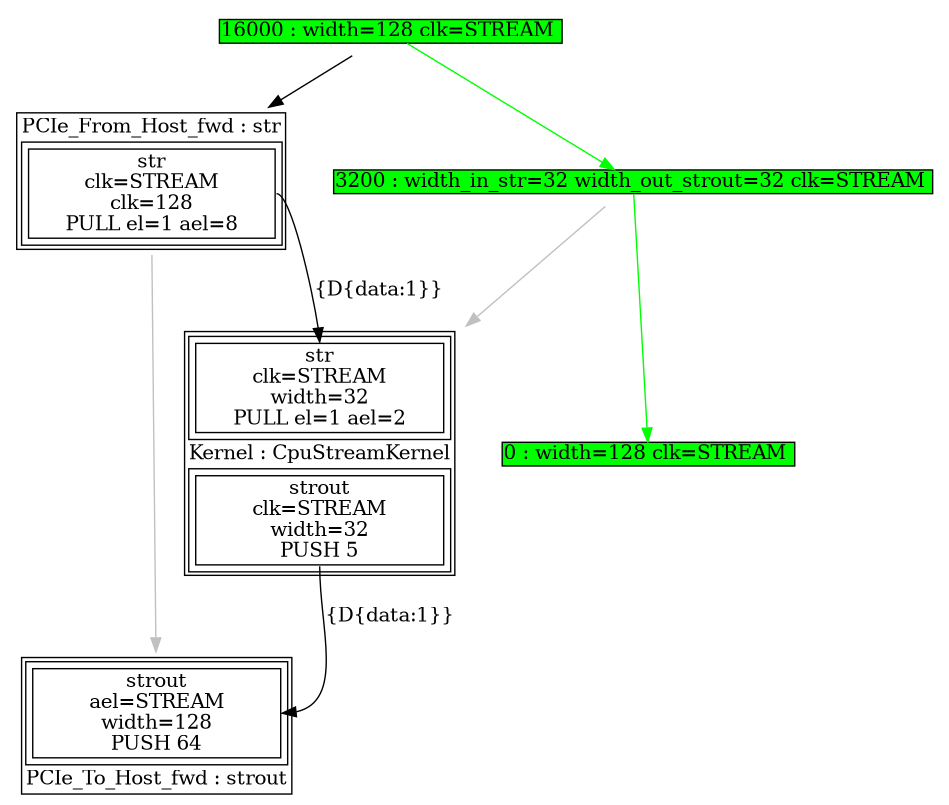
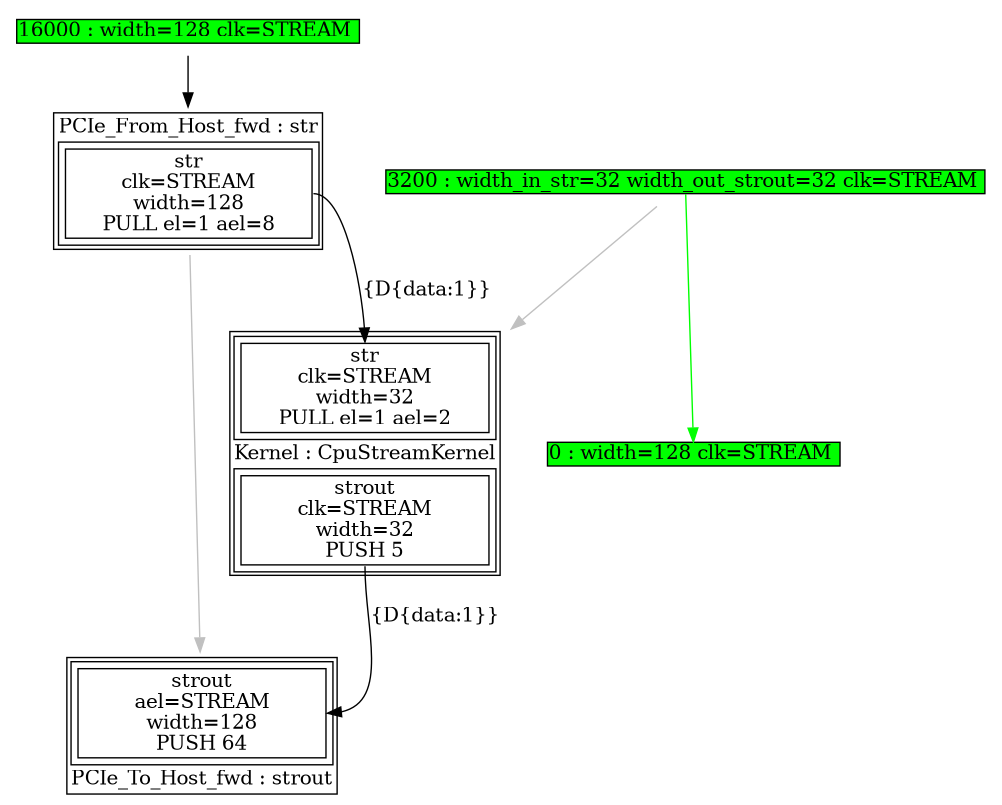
(505, 103) -> none
(152, 203) -> (189, 203)
